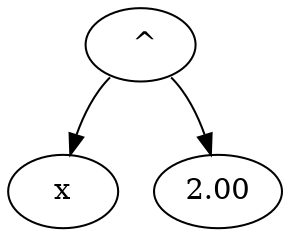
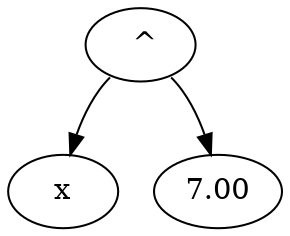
(218, 192) -> (218, 192)
